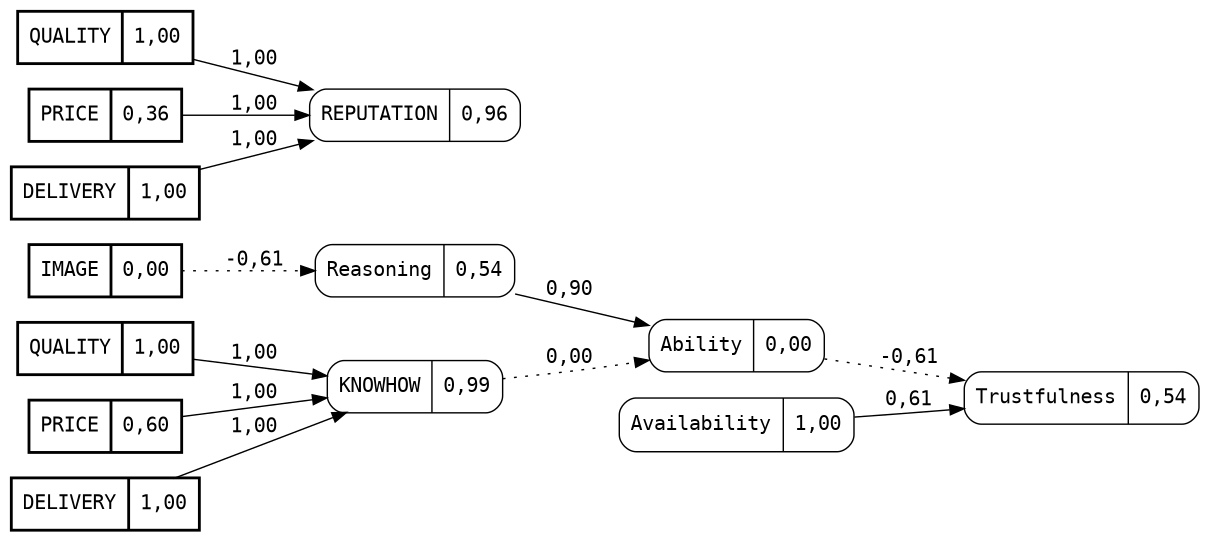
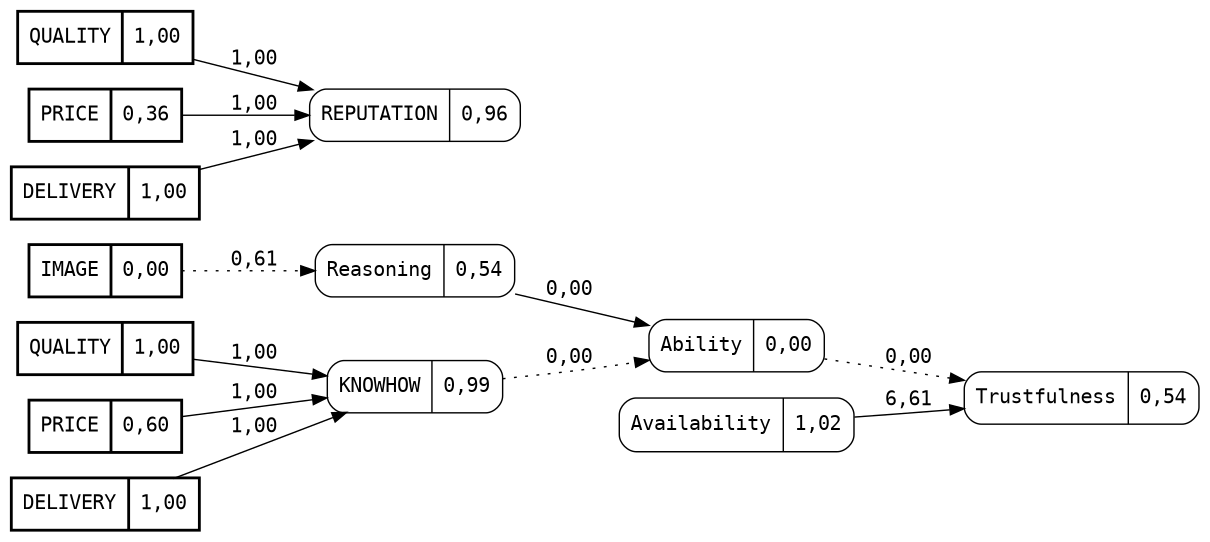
(254, 260) -> (254, 260)
(570, 290) -> (570, 290)
(909, 358) -> (909, 358)
(909, 400) -> (909, 400)
(819, 424) -> (819, 424)
